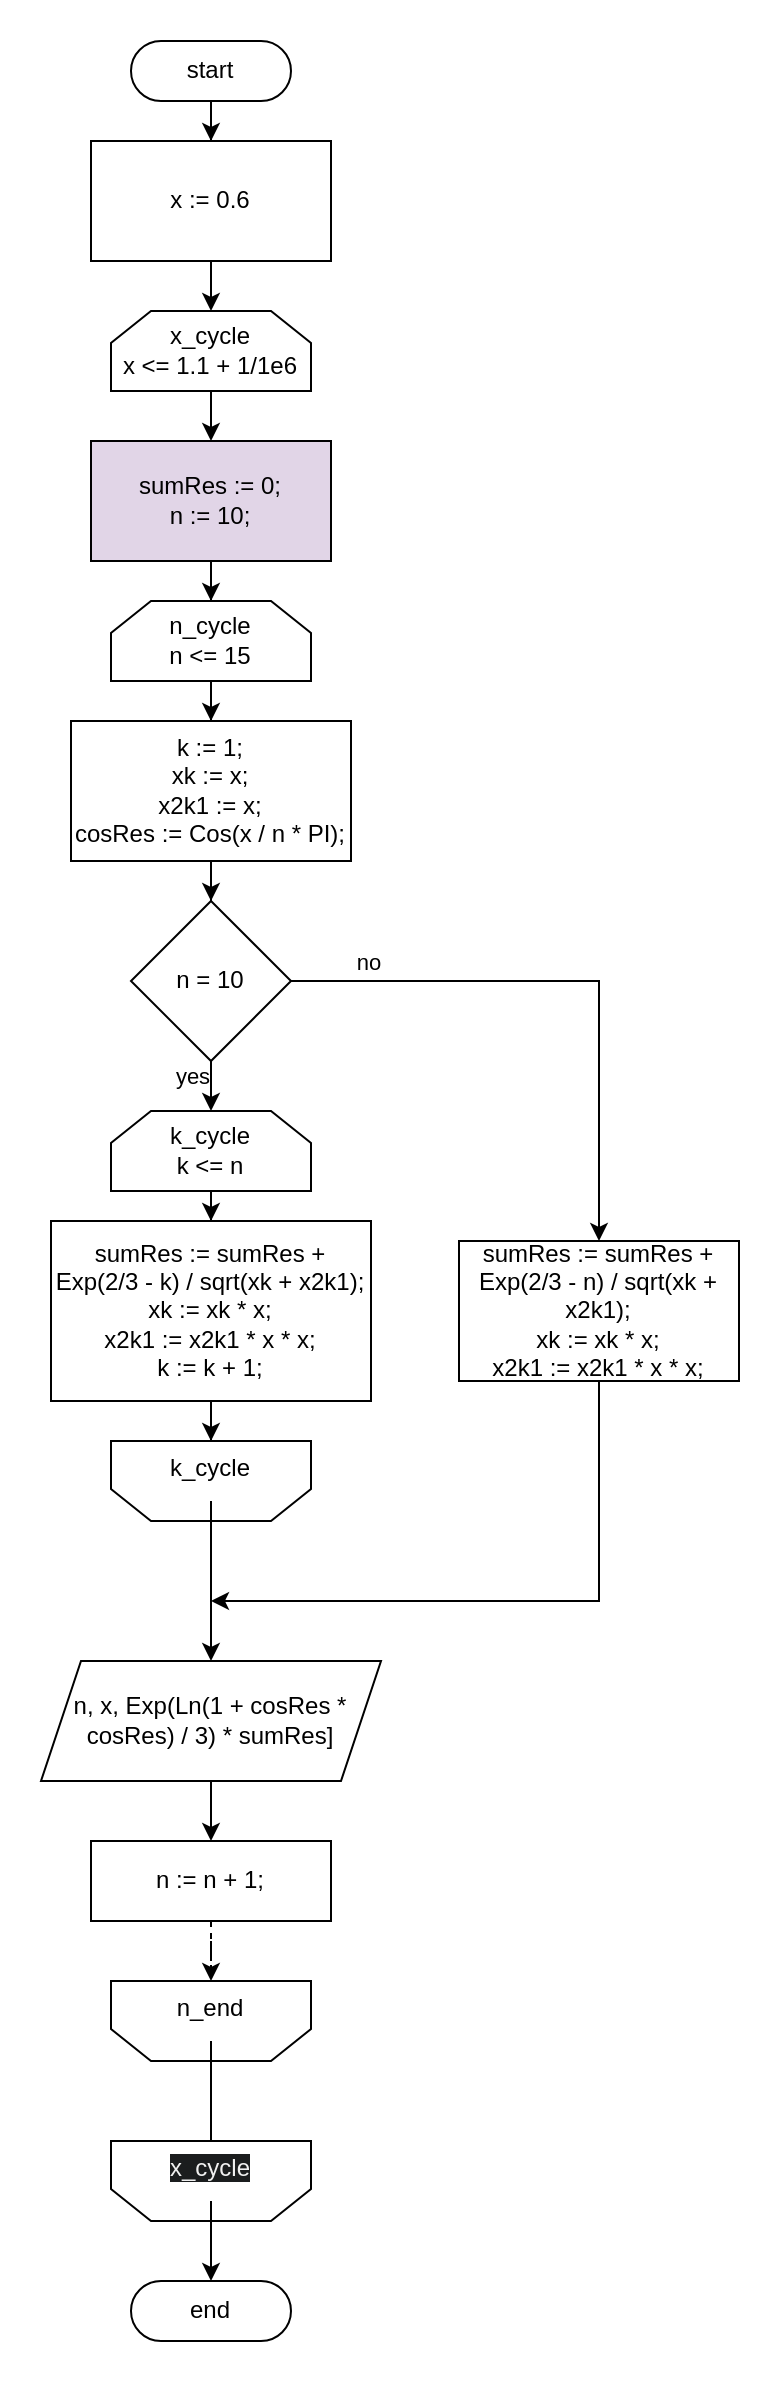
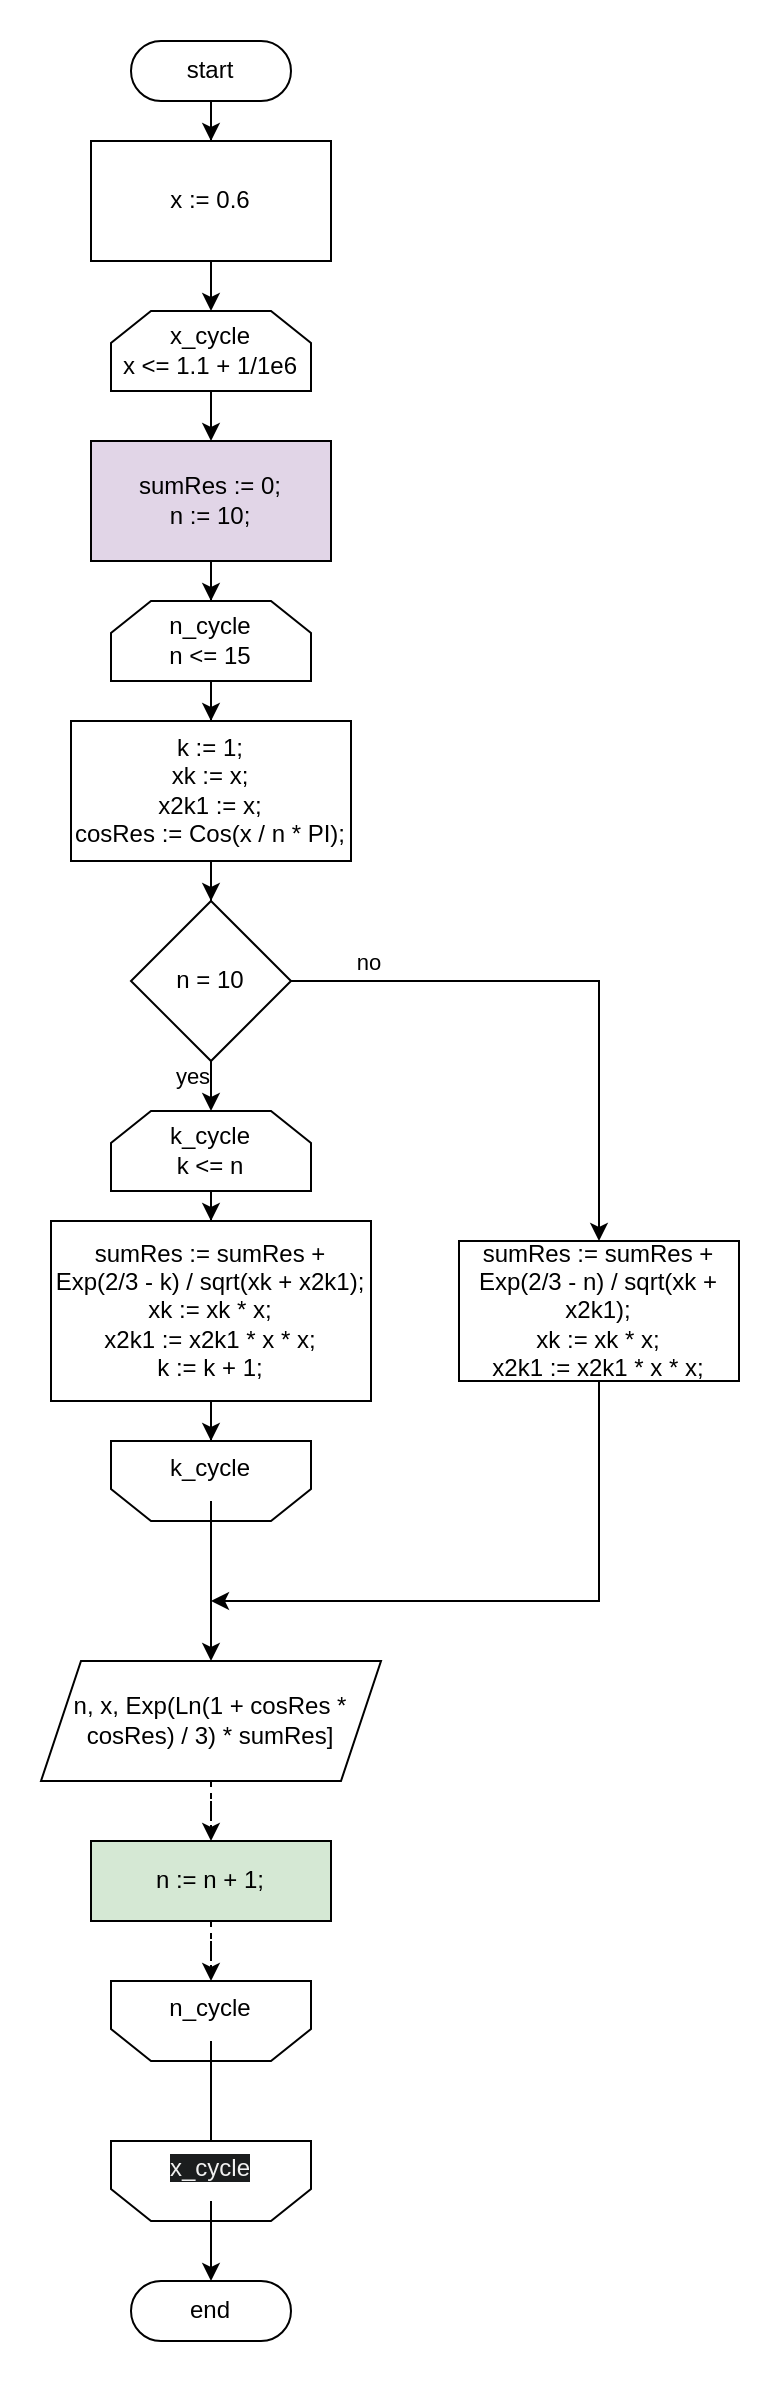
(211, 1793) -> (211, 1793)
(211, 1881) -> (211, 1881)
(211, 2009) -> (211, 2009)
